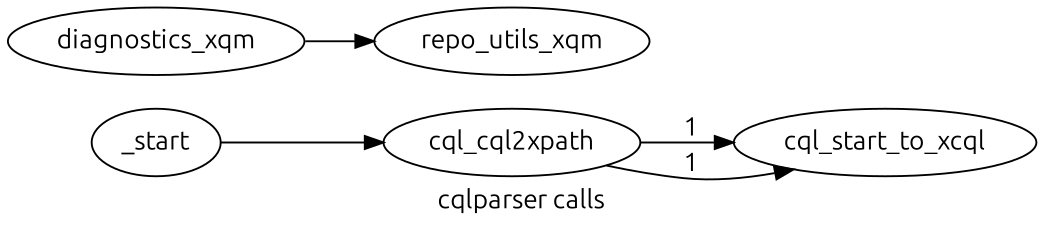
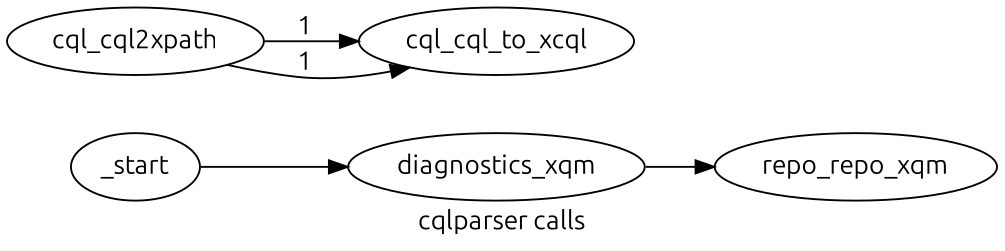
(512, 41) -> (856, 167)
(293, 142) -> (265, 167)
(885, 142) -> (496, 41)
